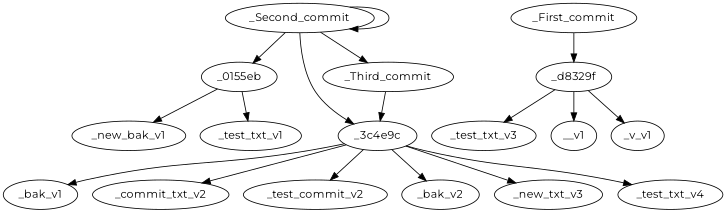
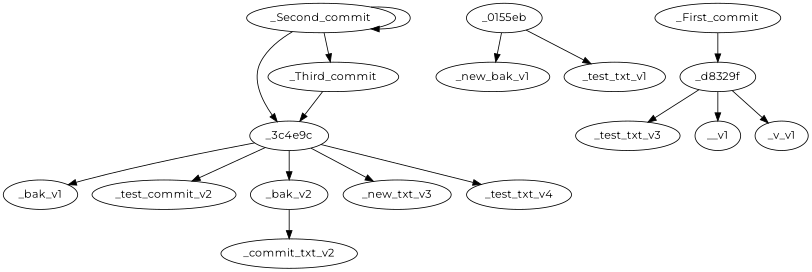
(272, 45) -> none
(278, 163) -> (289, 220)
